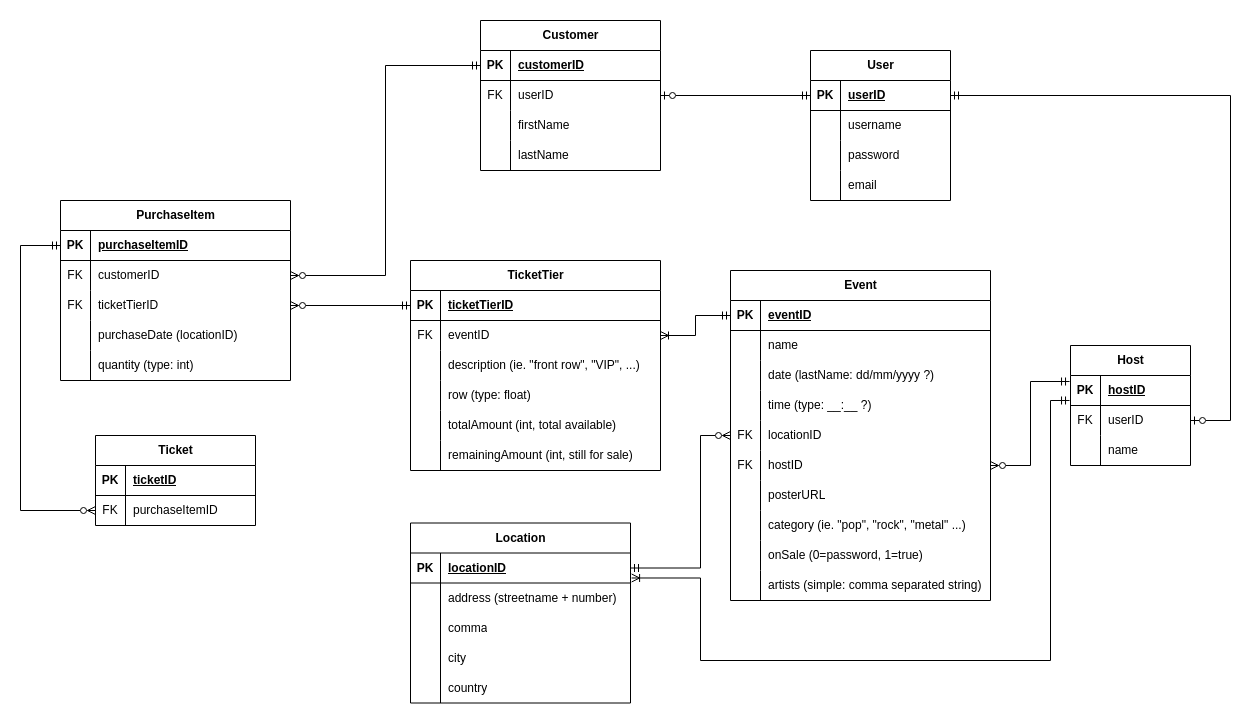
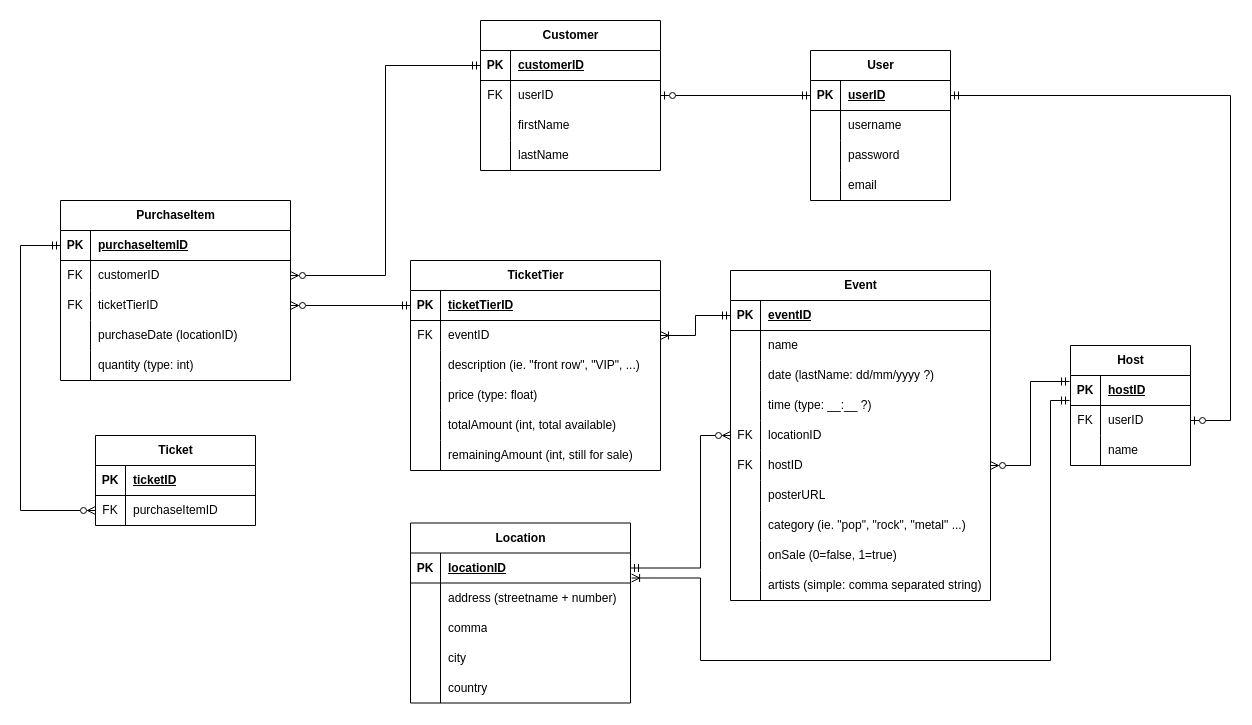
(499, 396) -> (505, 396)
(853, 556) -> (841, 556)
